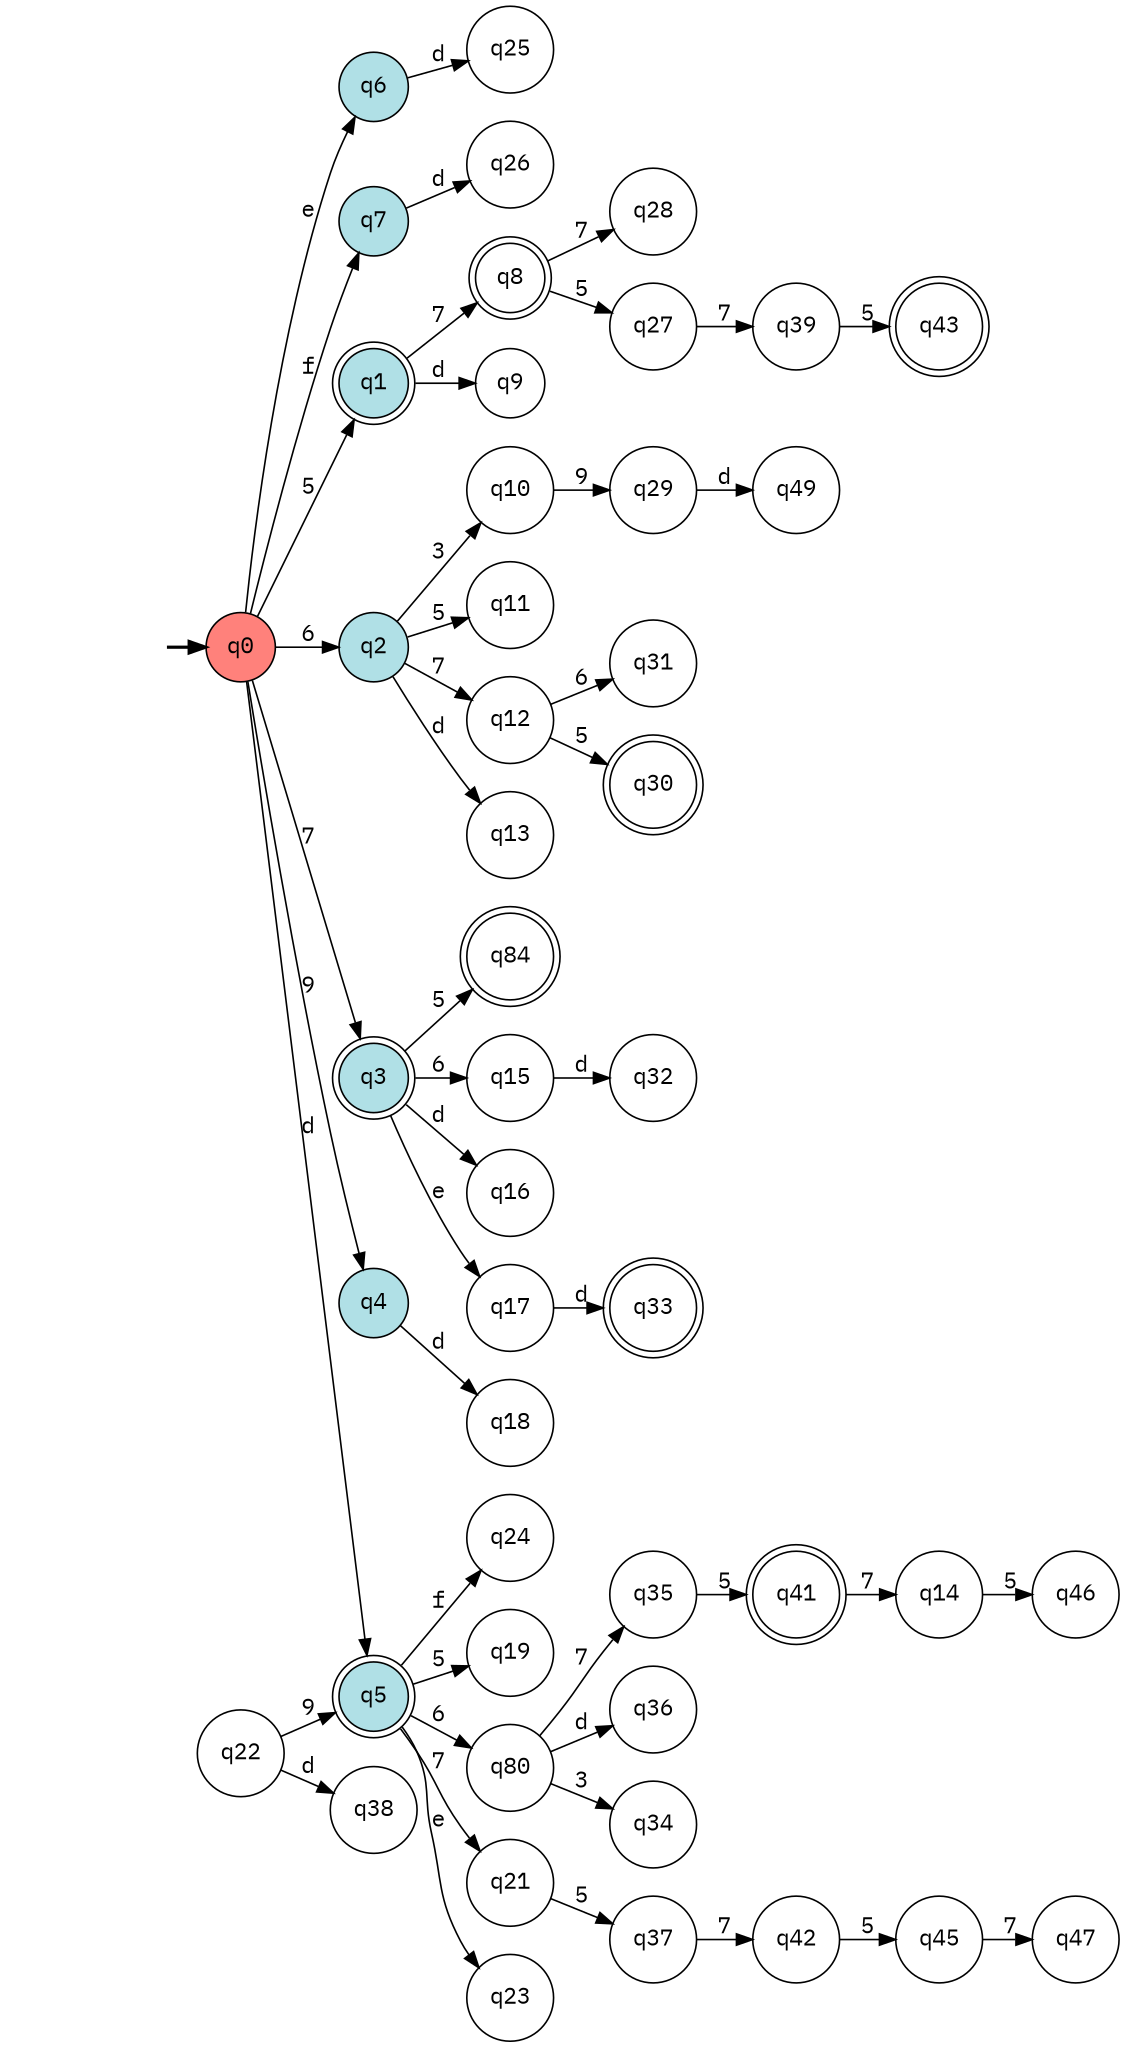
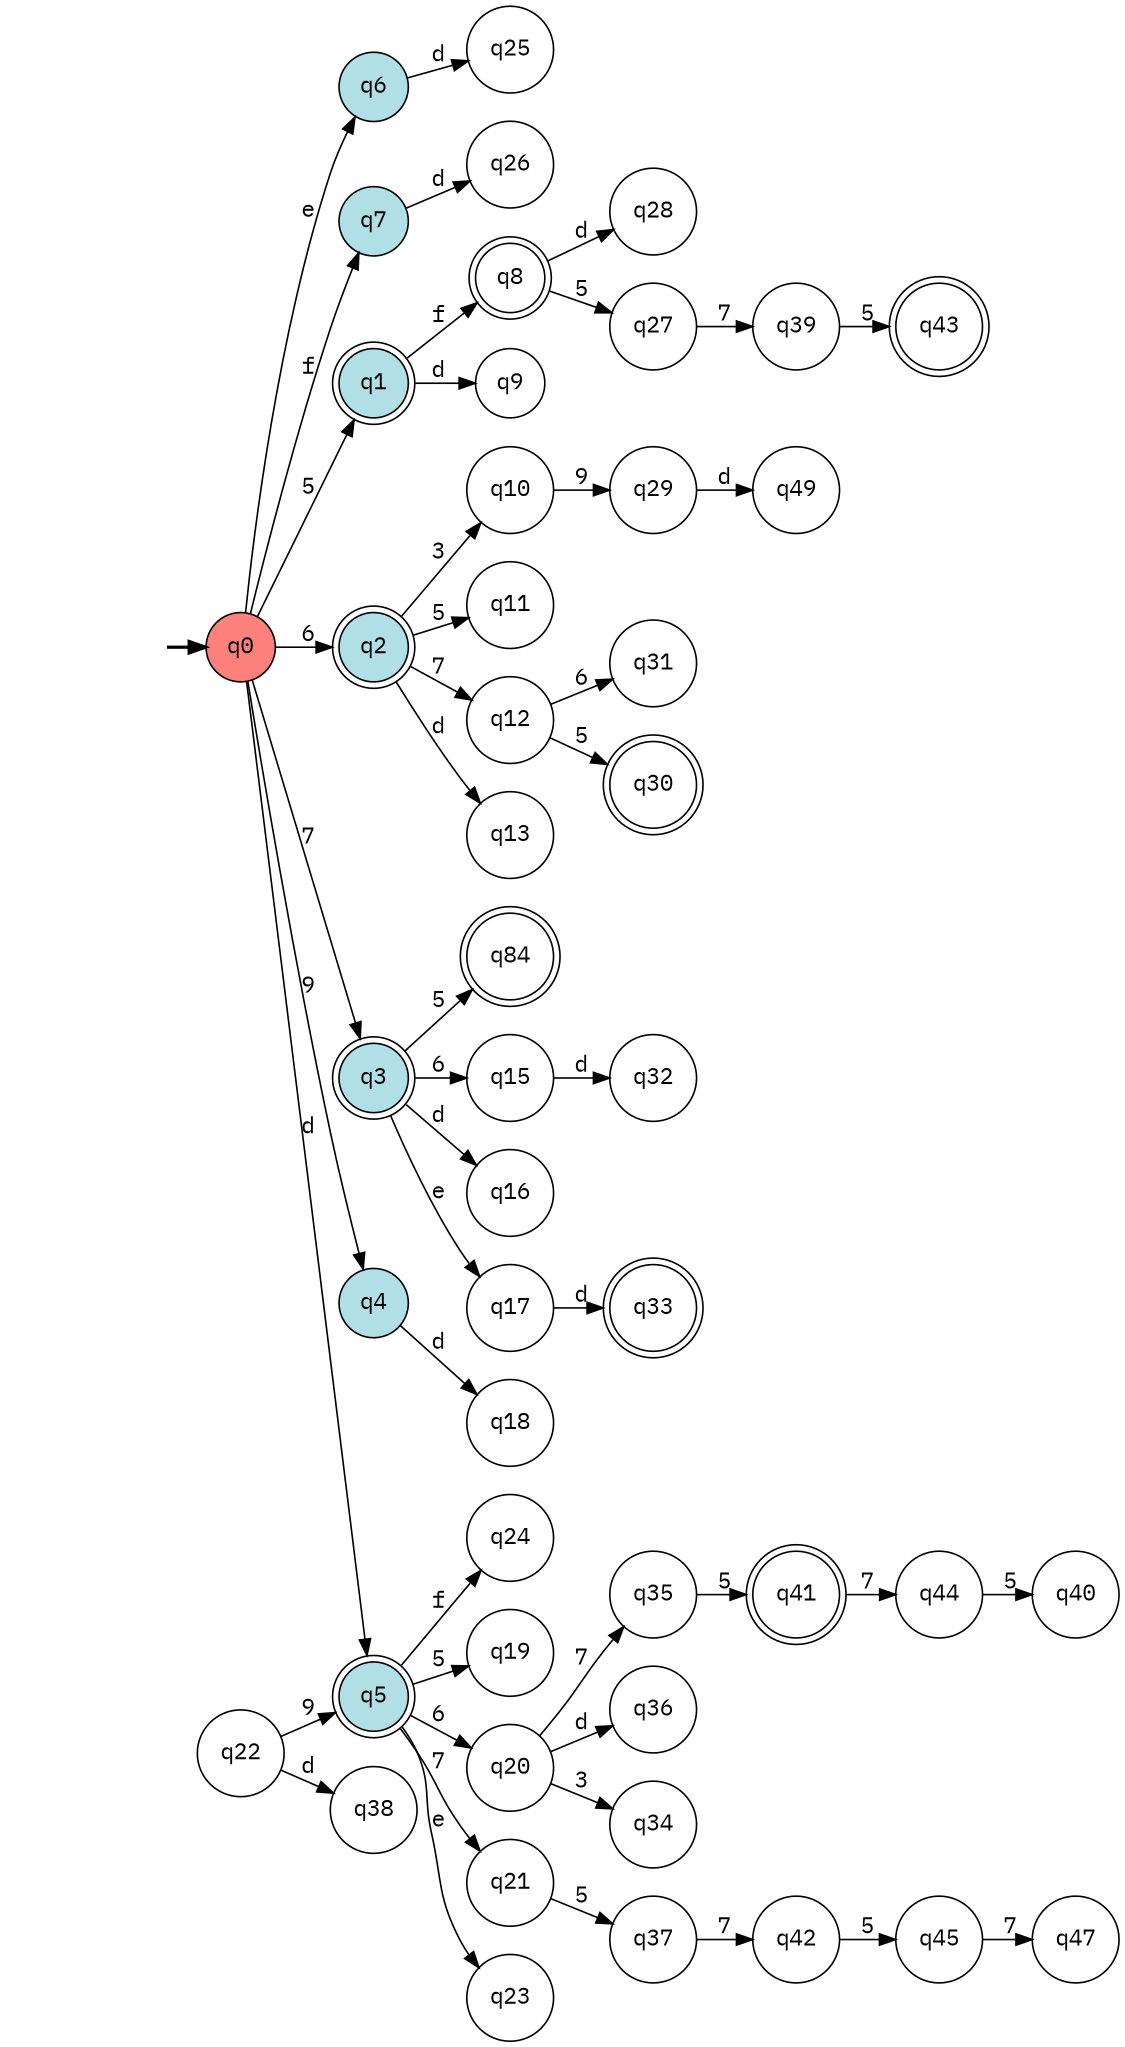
(582, 232) -> (582, 232)
(439, 316) -> (439, 316)
(374, 647) -> (374, 647)
(939, 1595) -> (939, 1595)
(1076, 1595) -> (1076, 1595)
(510, 1768) -> (510, 1768)
